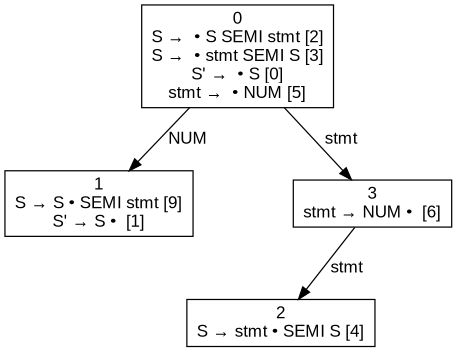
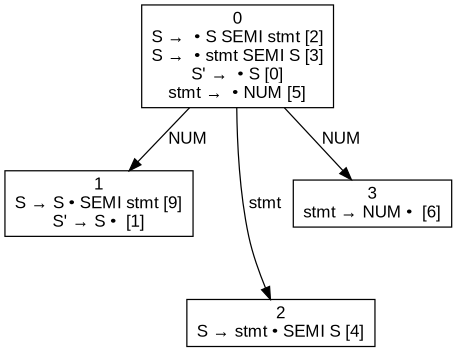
(342, 139) -> (342, 139)
(331, 258) -> (243, 199)
